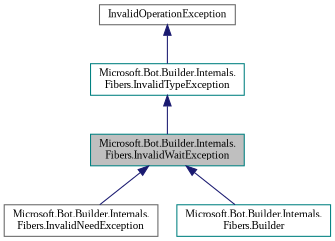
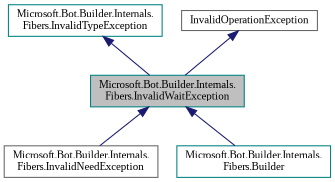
(167, 50) -> (208, 56)
